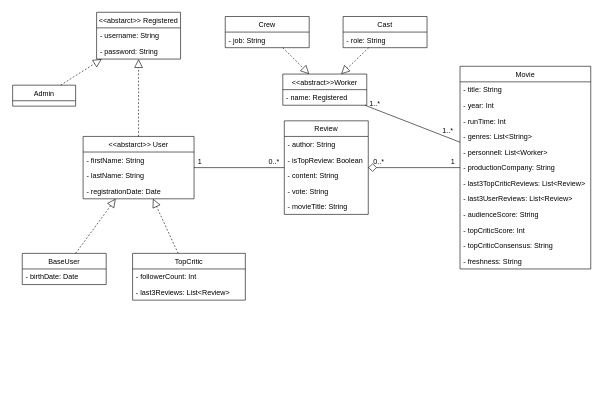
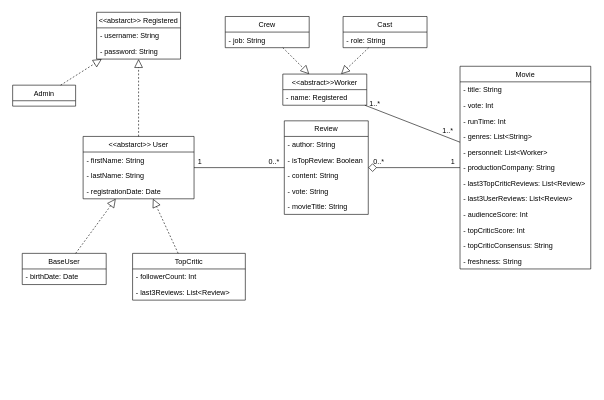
(483, 106) -> (483, 106)
(505, 215) -> (500, 215)
